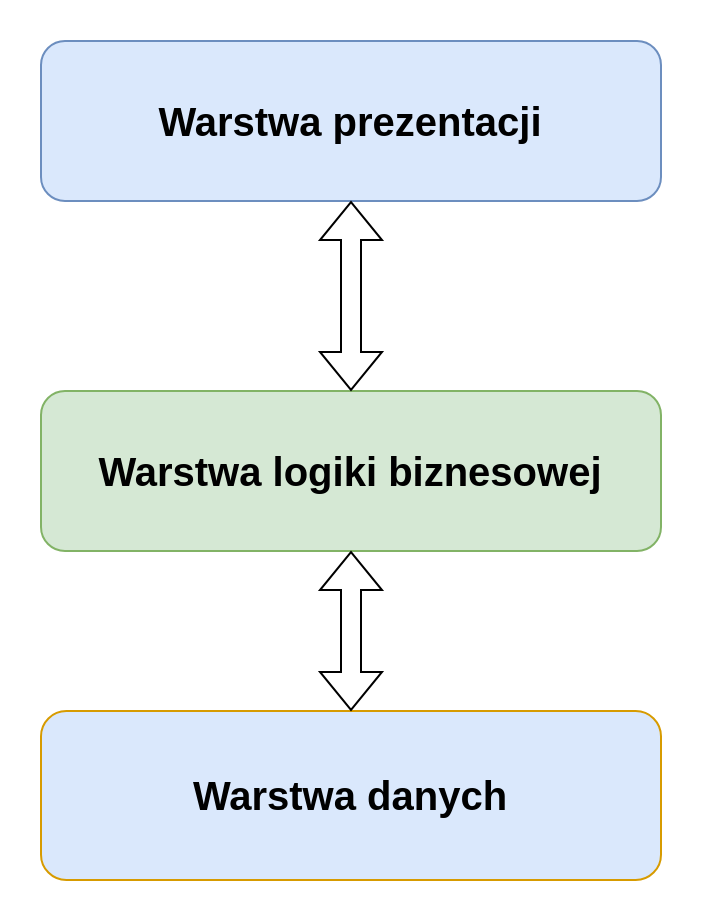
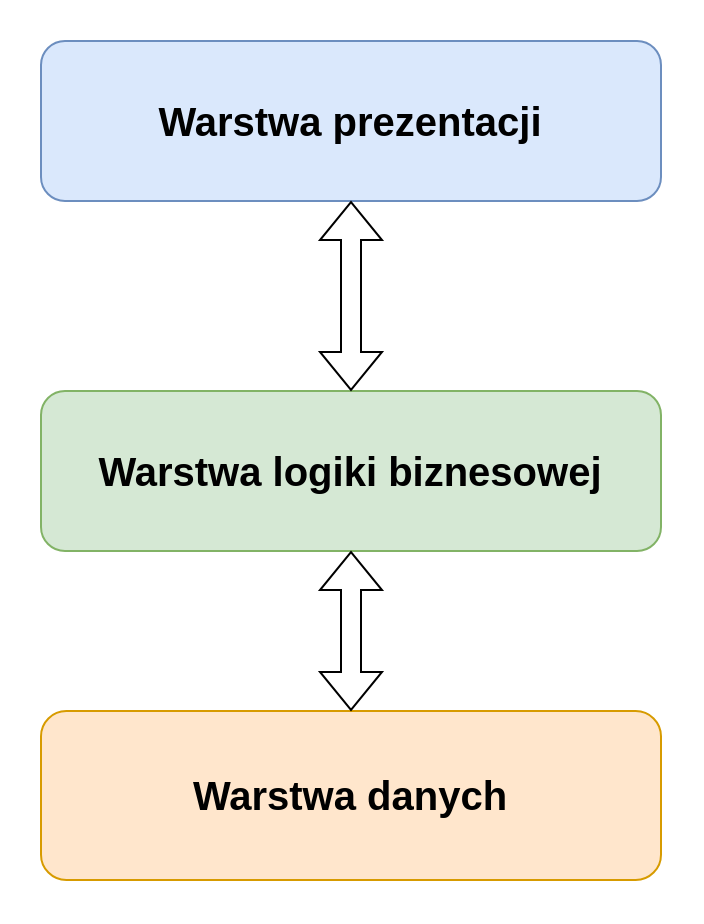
(351, 796) -> (351, 796)
